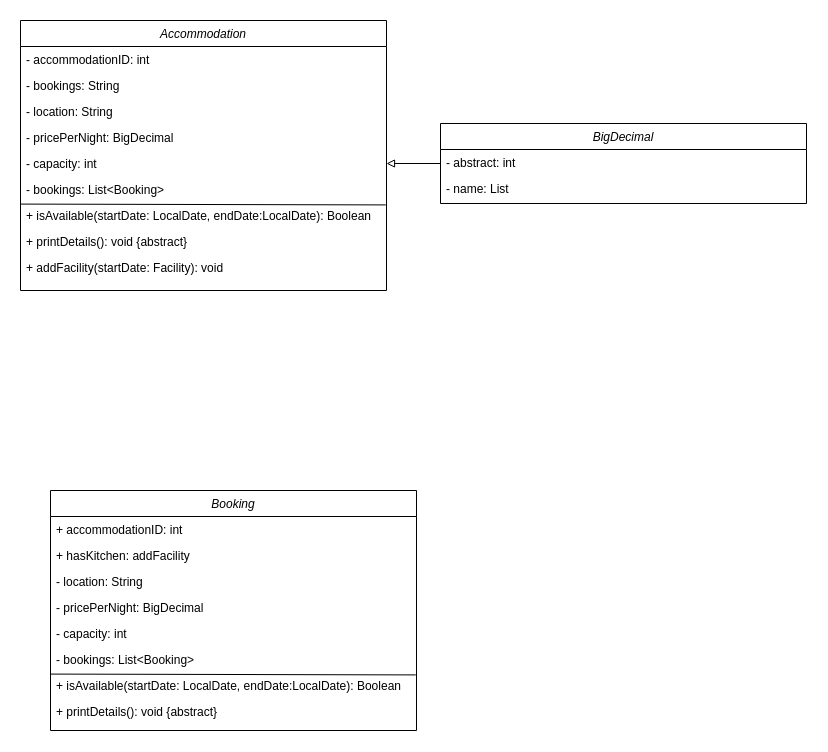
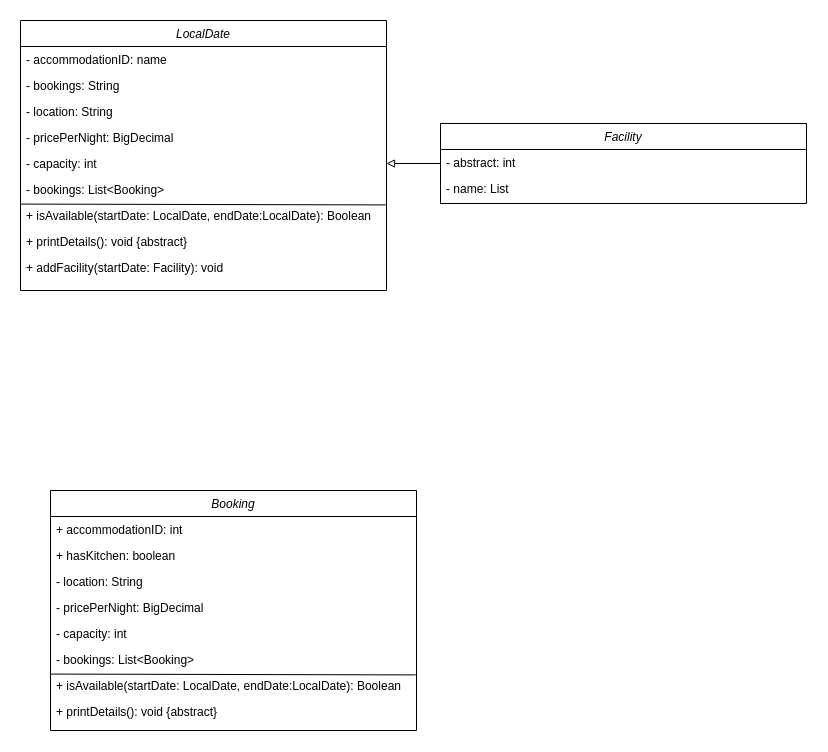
(203, 34) -> (203, 34)
(92, 60) -> (97, 60)
(623, 137) -> (623, 137)
(129, 556) -> (119, 556)
